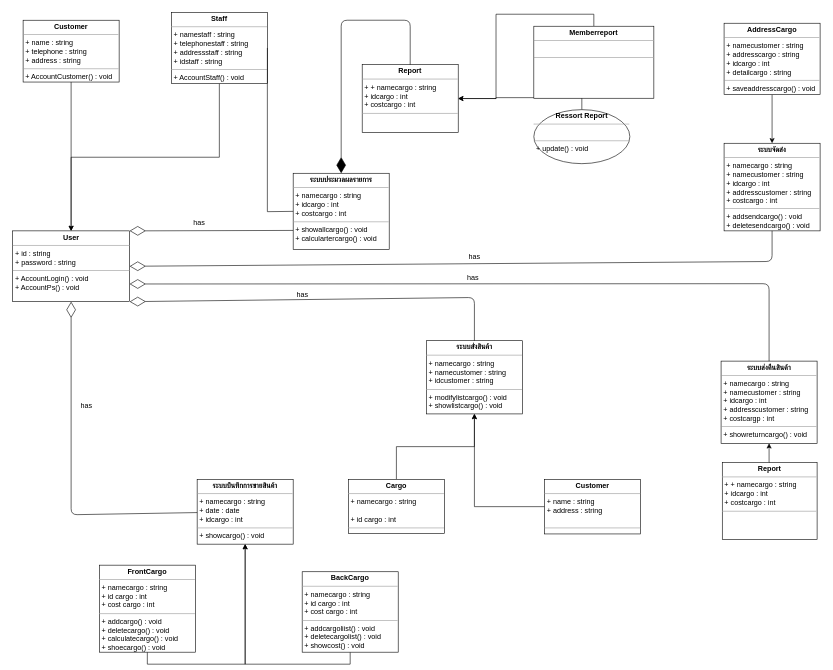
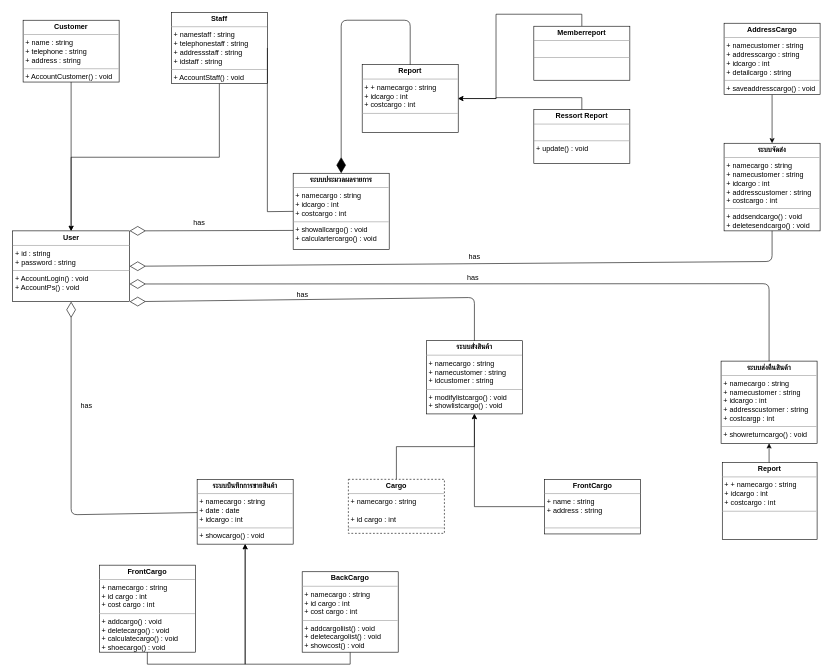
(594, 62) -> (582, 53)
(582, 137) -> (582, 137)
(576, 492) -> (576, 492)
(396, 506) -> (396, 506)
